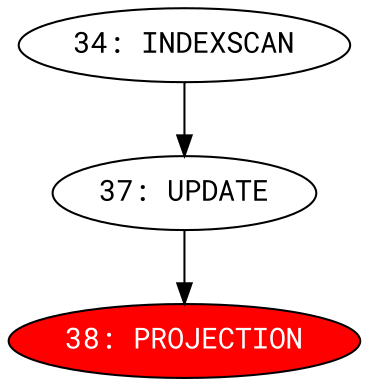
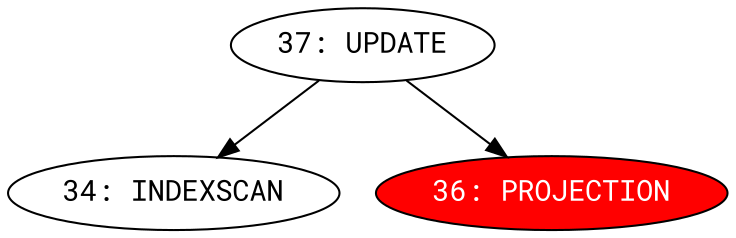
(184, 109) -> (277, 113)
(184, 341) -> (552, 193)
